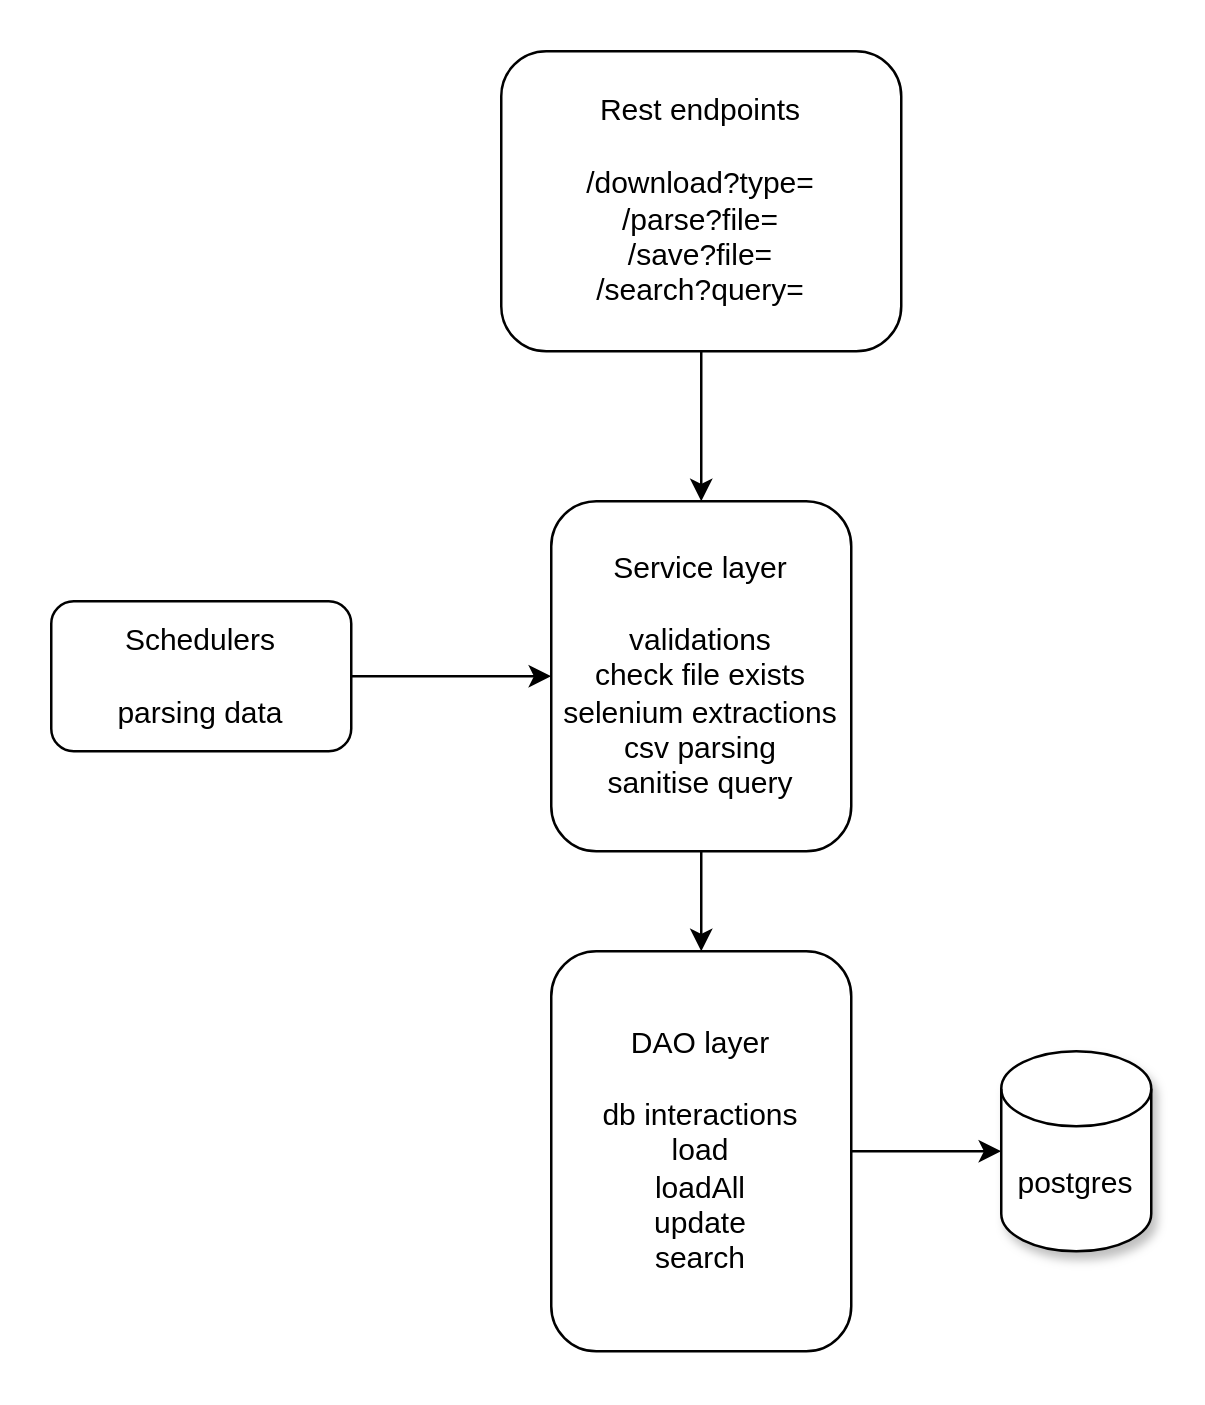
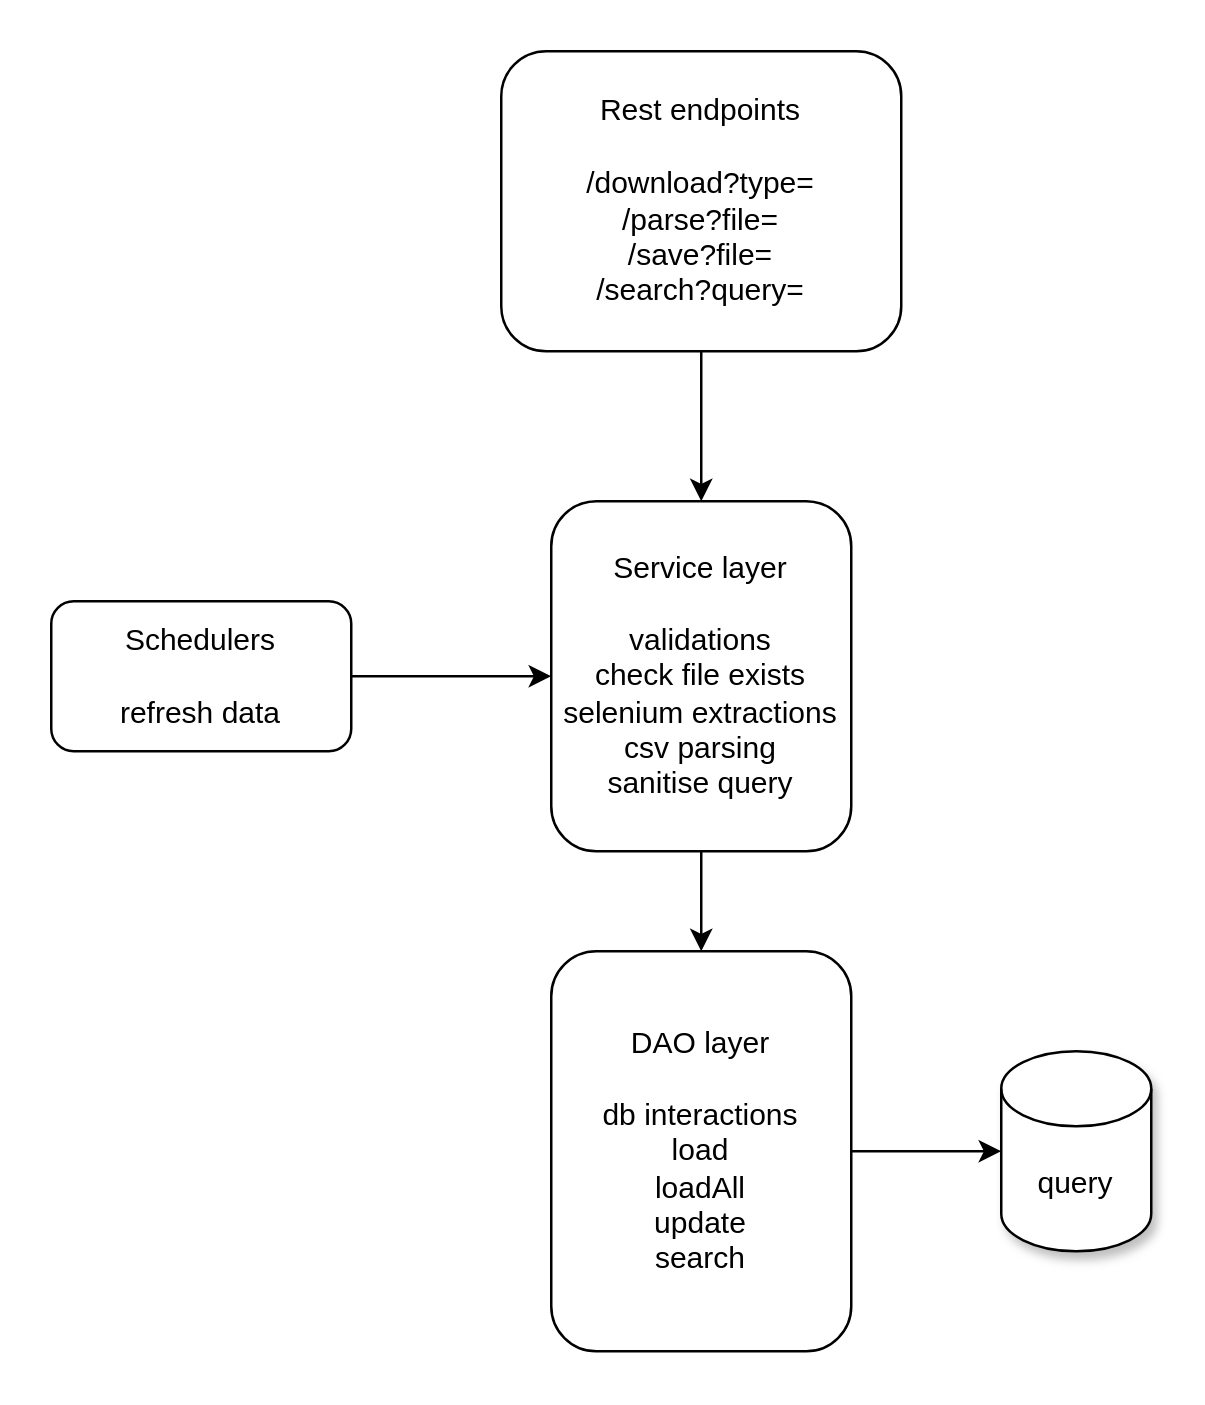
(201, 676) -> (201, 676)
(1076, 1184) -> (1076, 1184)
